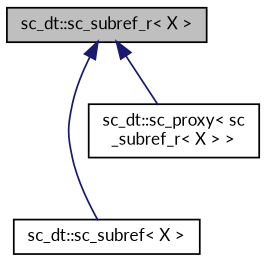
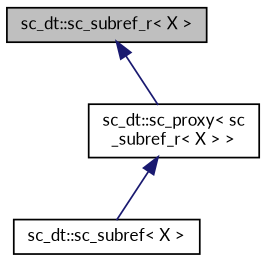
(69, 140) -> (132, 196)
